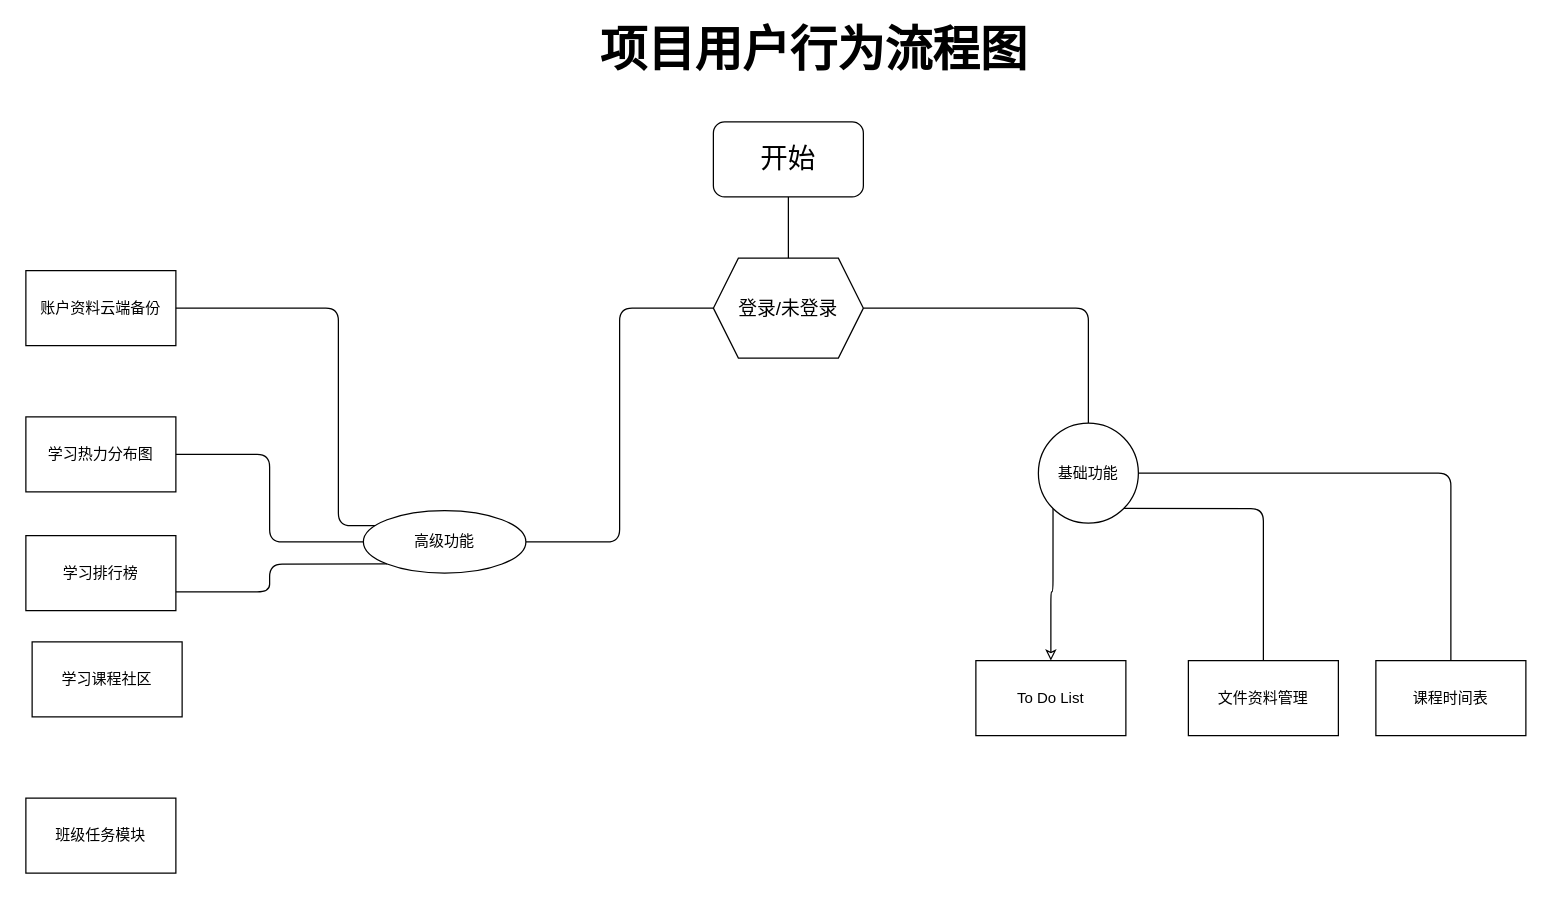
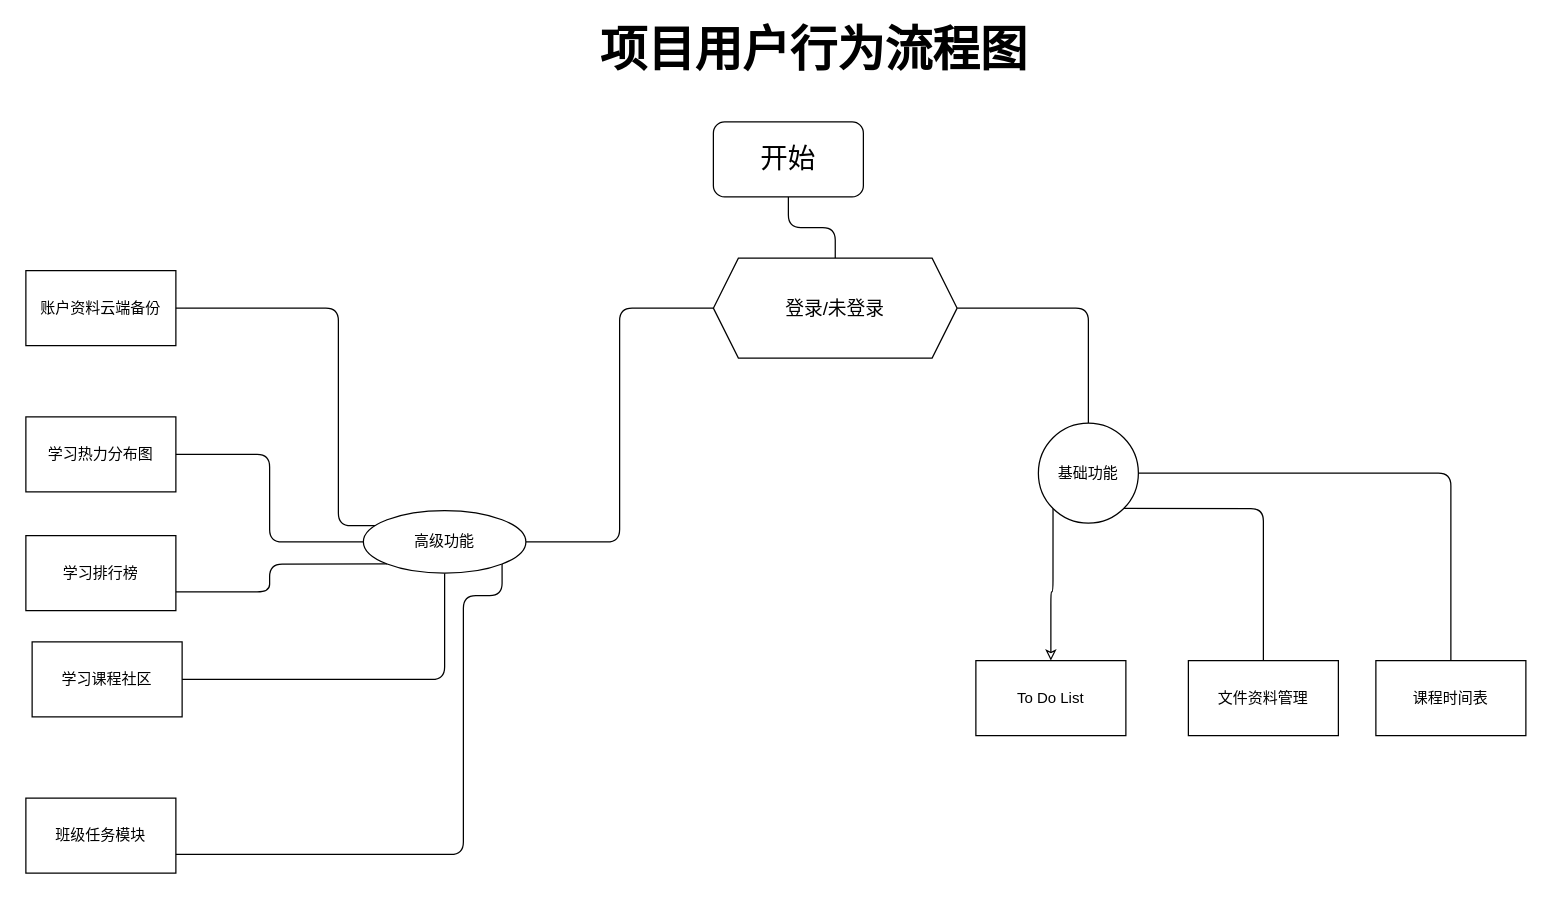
(788, 308) -> (835, 308)
none -> (361, 679)
none -> (463, 840)
